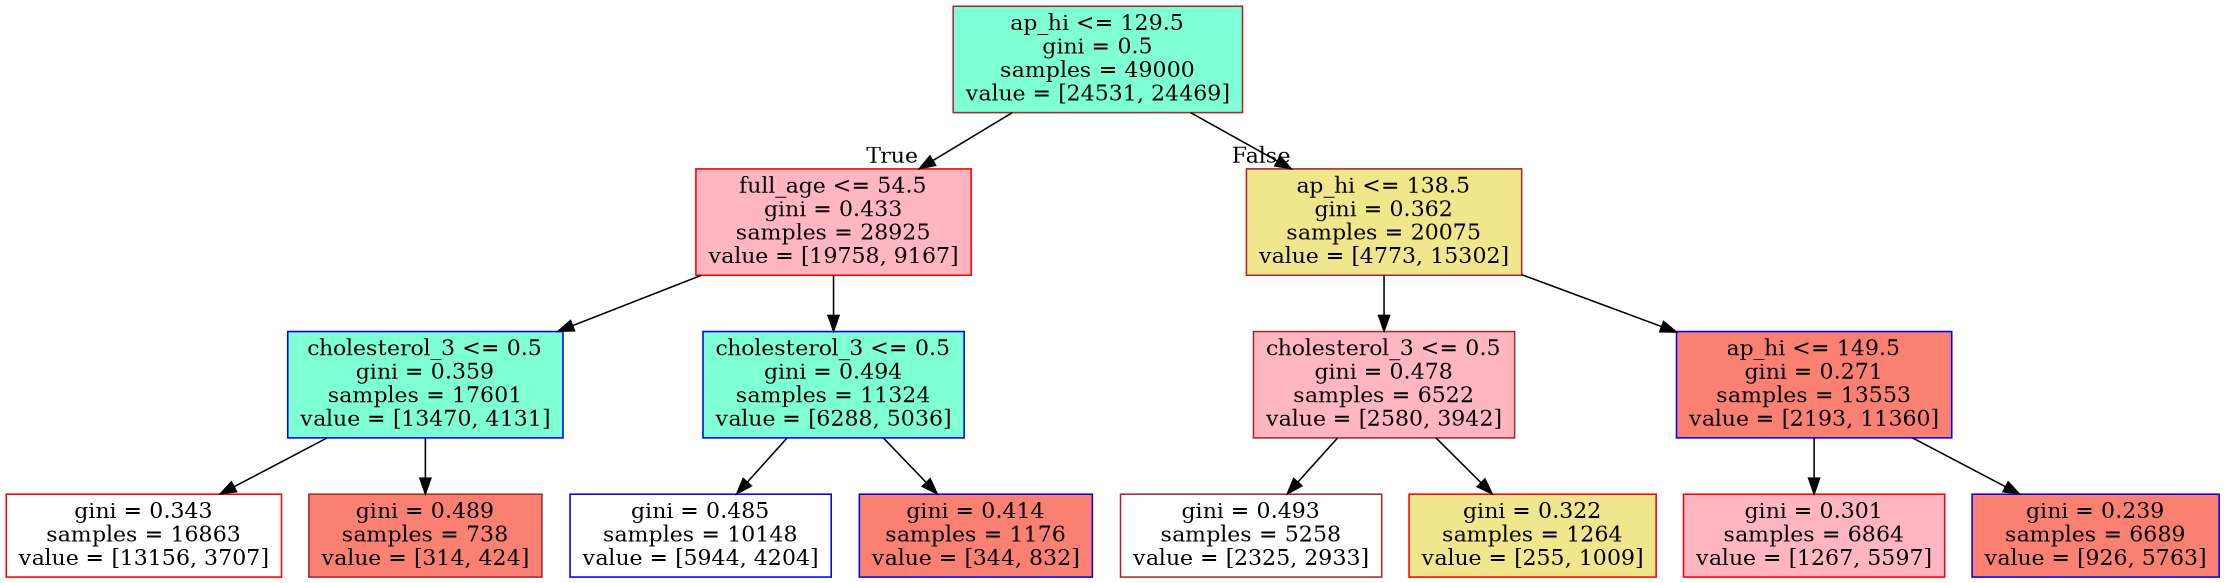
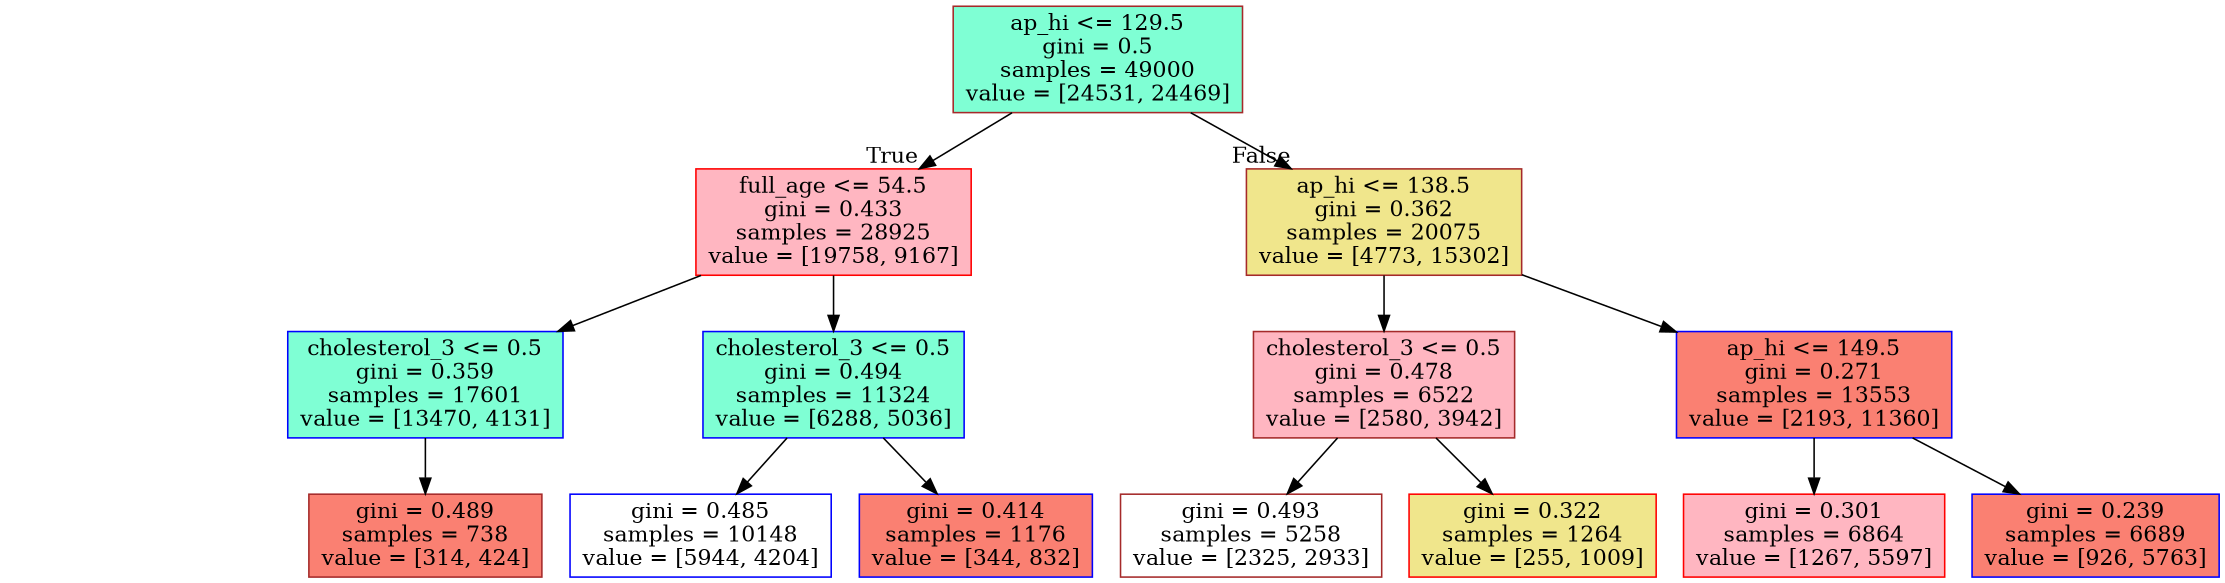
(144, 536) -> none
